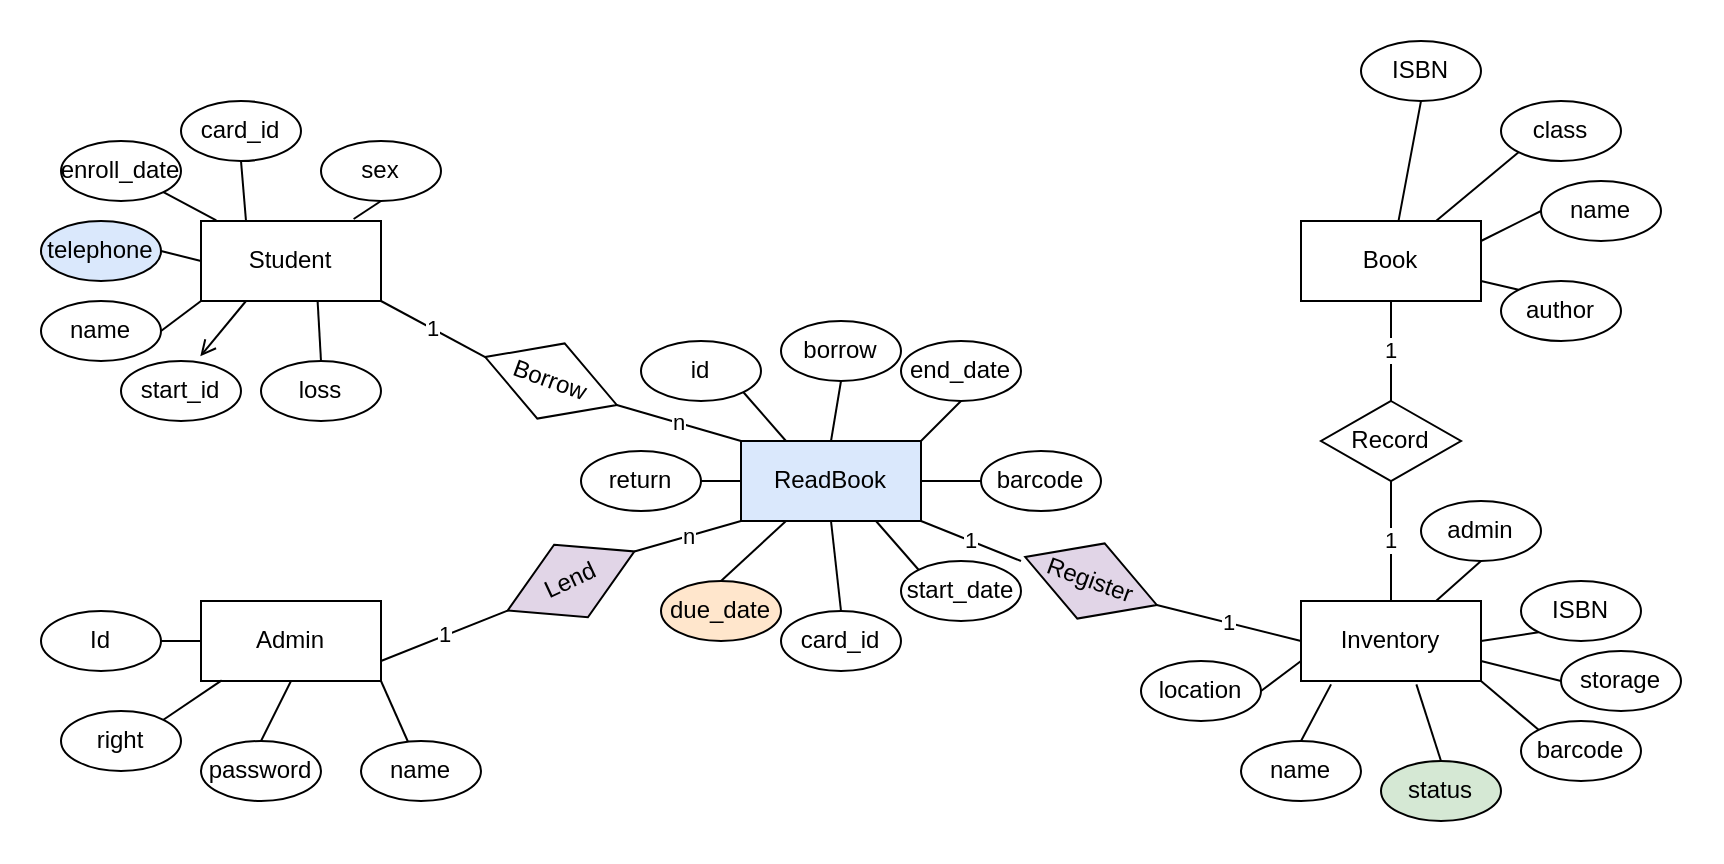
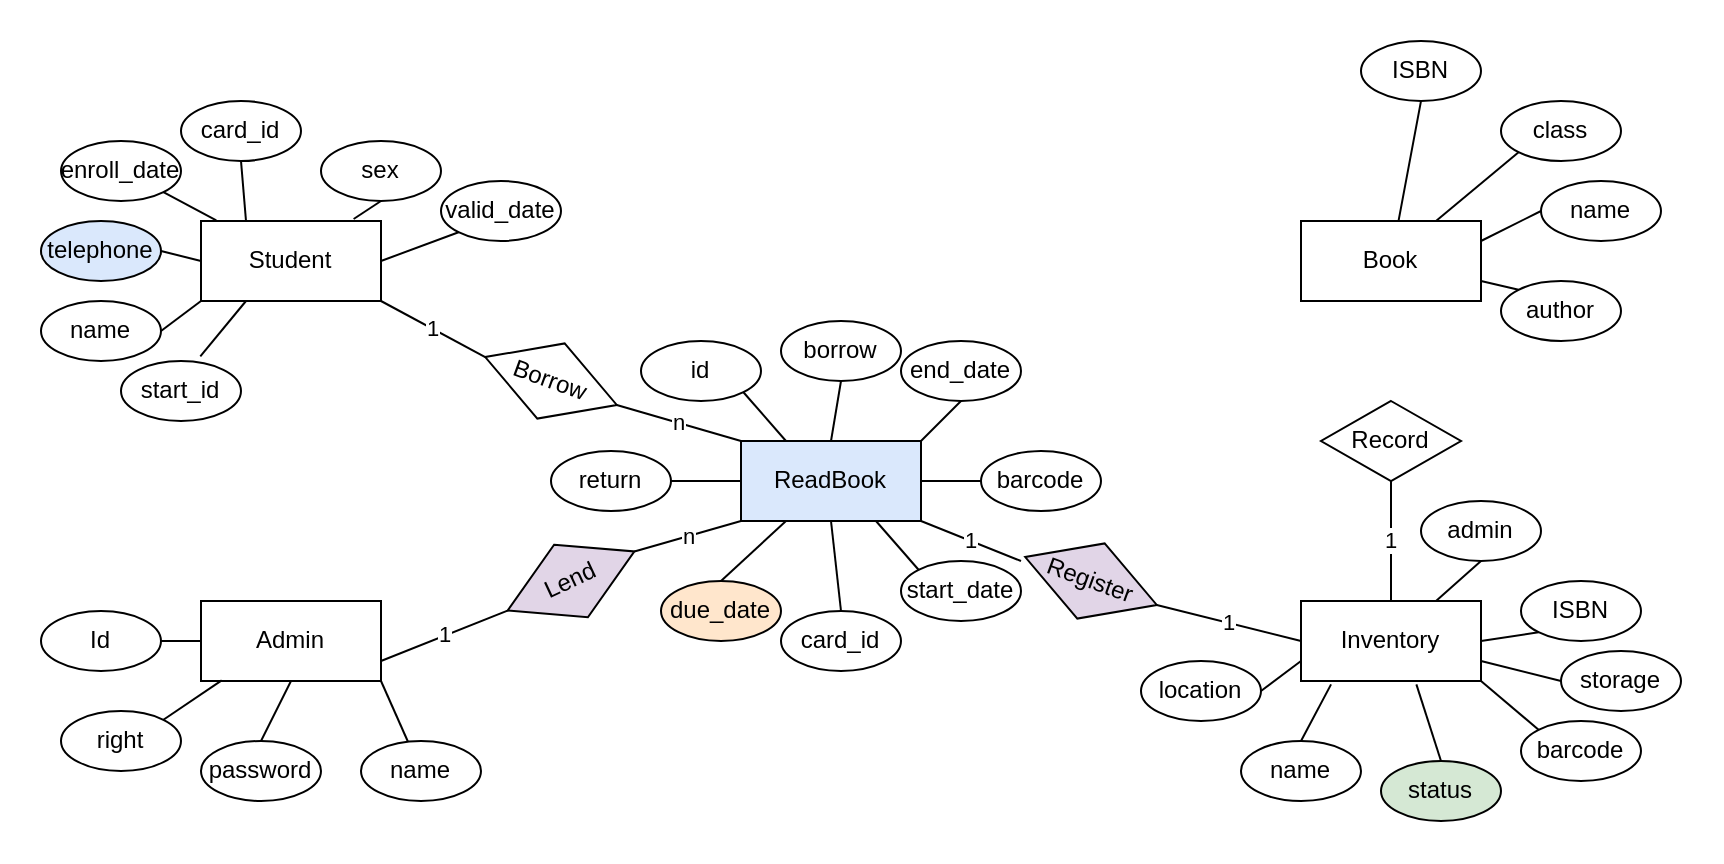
none -> (501, 211)
none -> (420, 247)
(319, 331) -> none
(205, 351) -> (204, 352)
(1391, 351) -> none
(321, 391) -> none
(641, 481) -> (611, 481)
